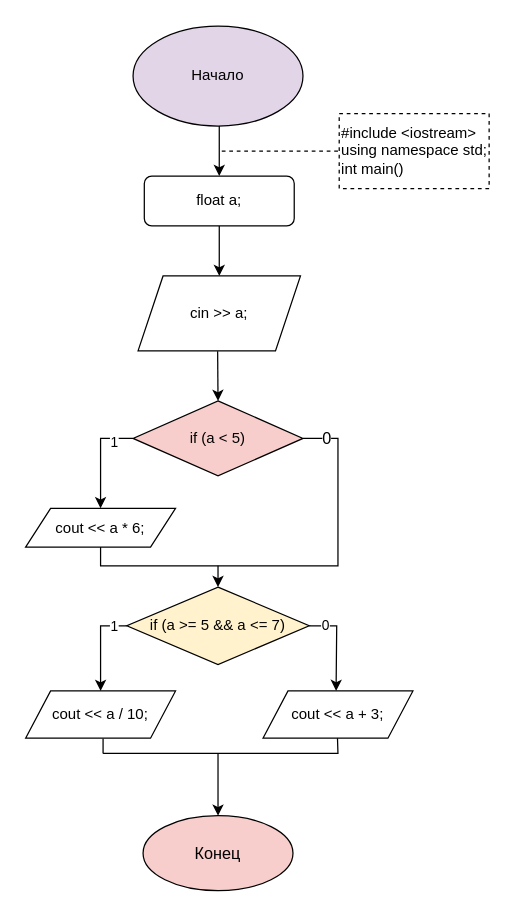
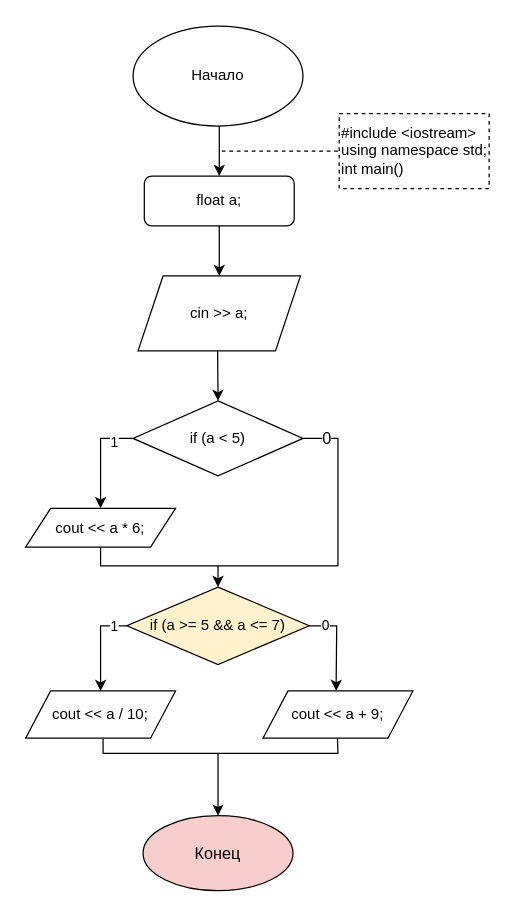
(218, 76) -> (218, 76)
(218, 438) -> (218, 438)
(338, 714) -> (338, 714)
